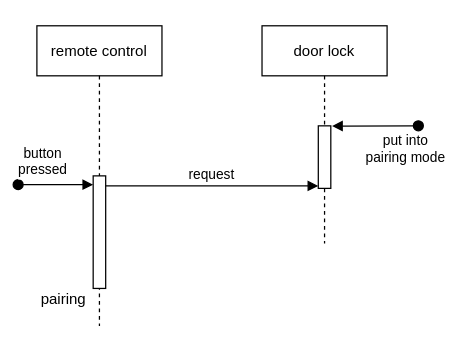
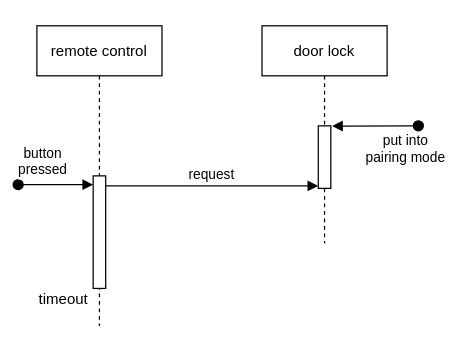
(64, 299) -> (64, 299)
